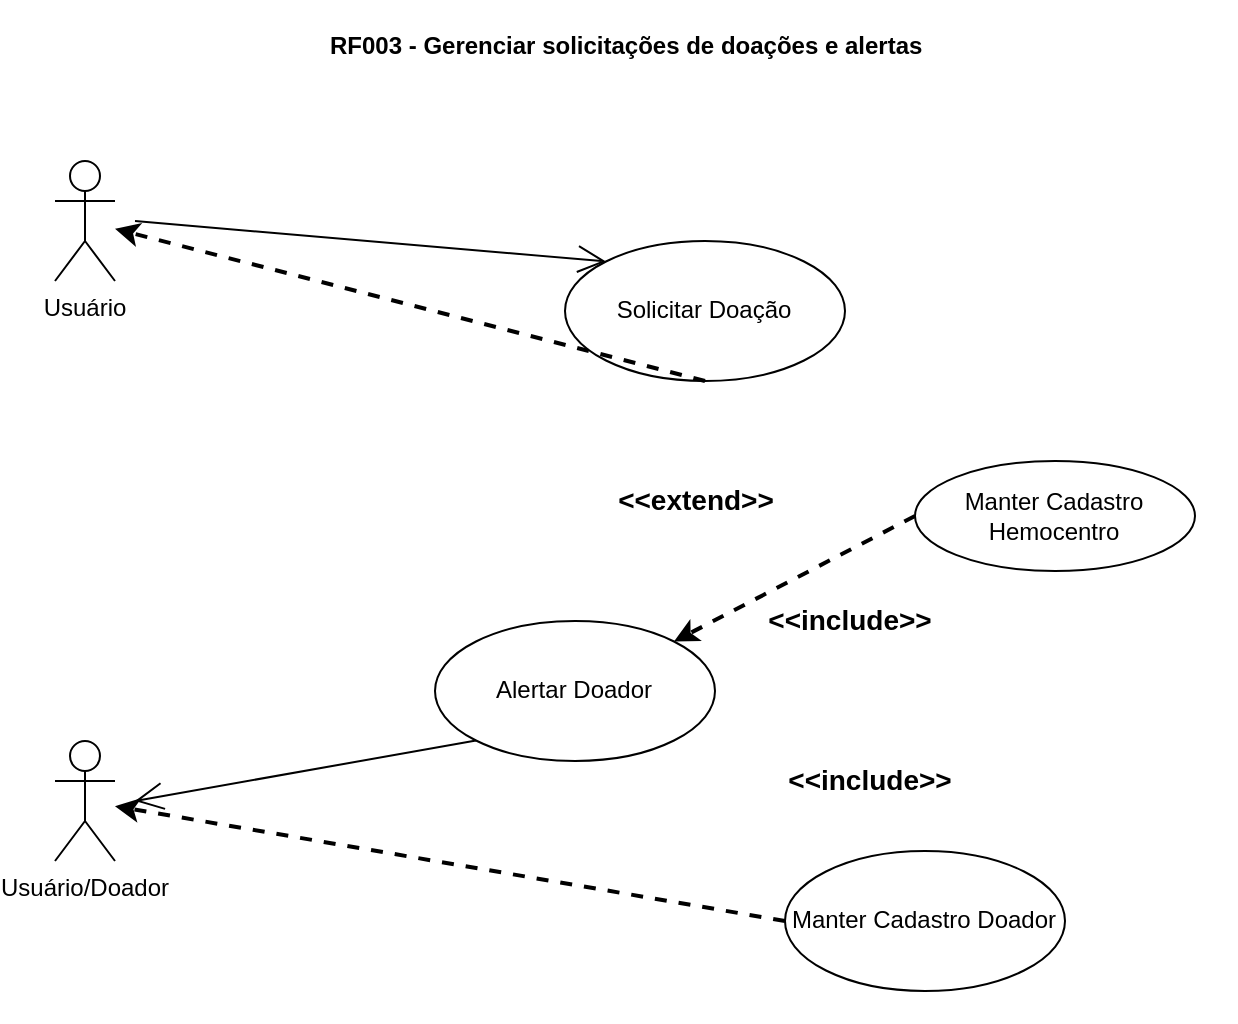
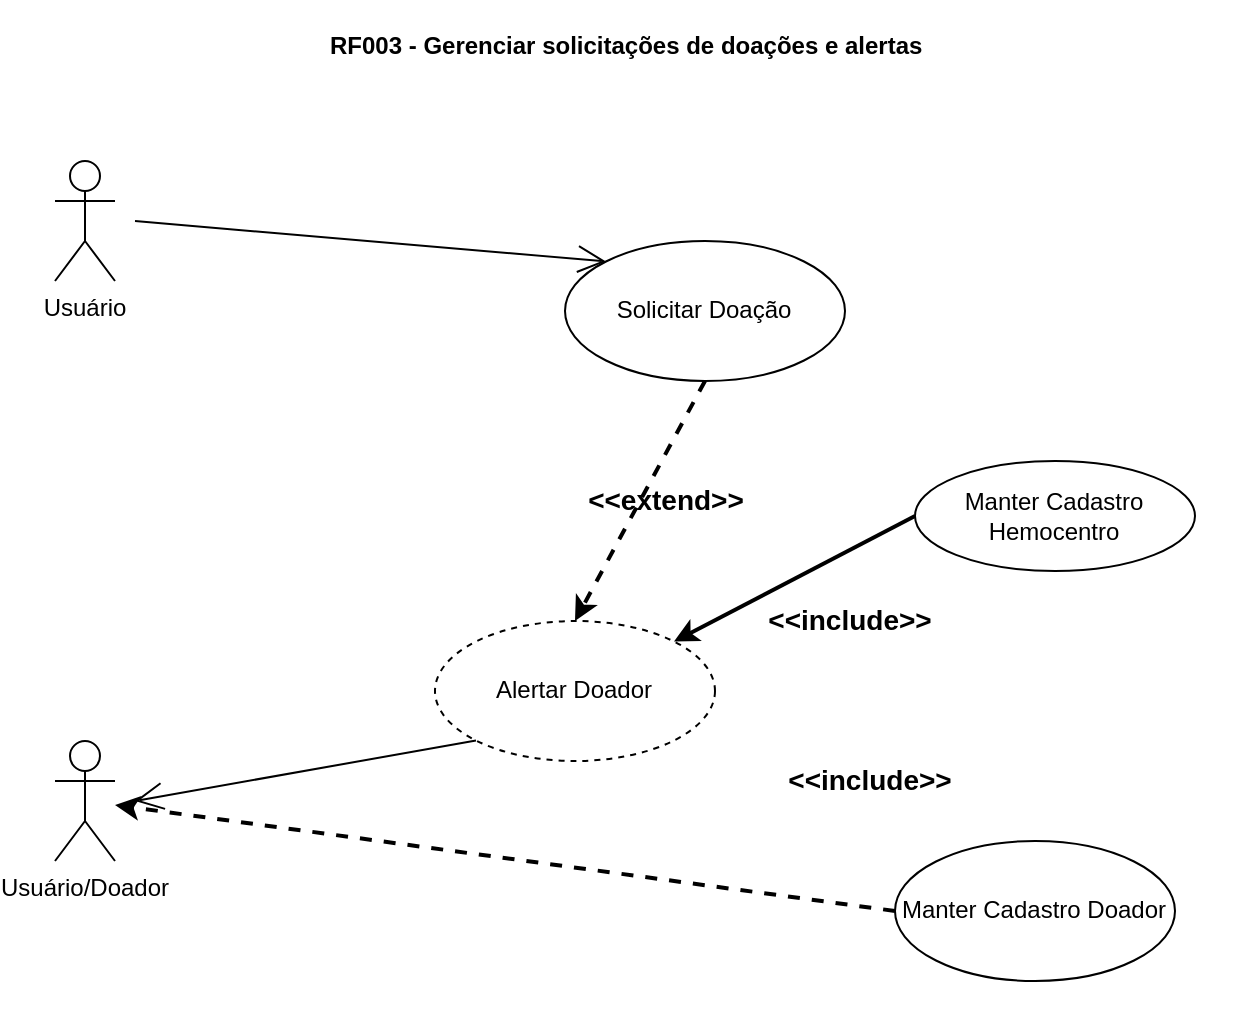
(140, 235) -> (645, 491)
(697, 501) -> (667, 501)
(891, 528) -> (891, 528)
(575, 691) -> (575, 691)
(925, 921) -> (1035, 911)
